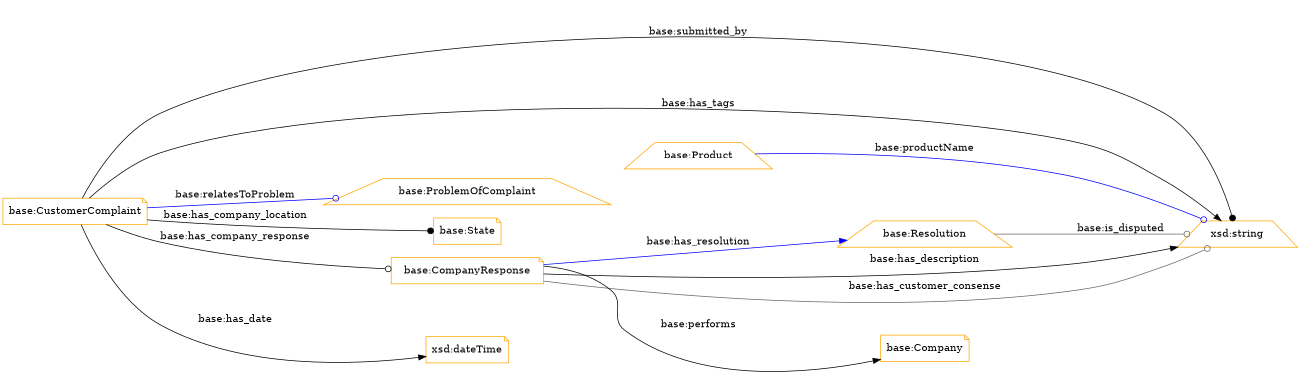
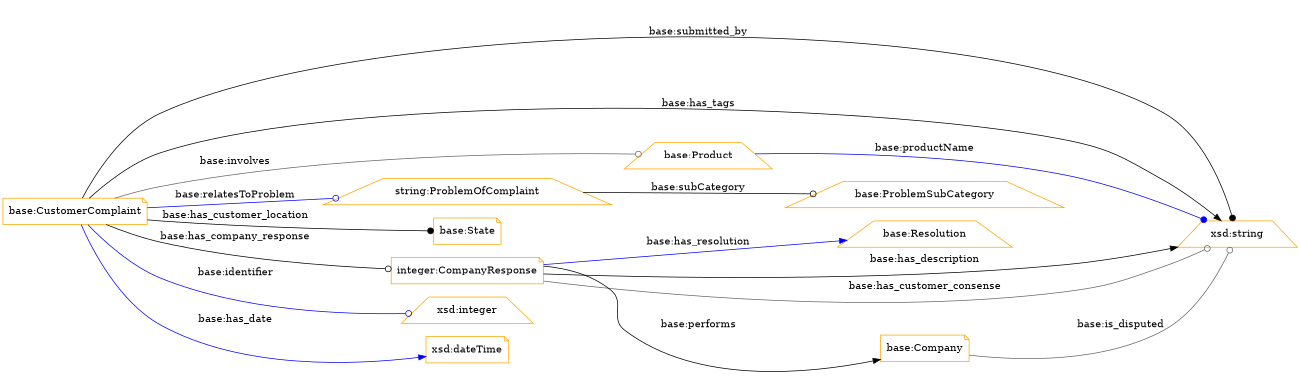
none -> (374, 161)
(982, 163) -> (982, 163)
(467, 192) -> (467, 192)
none -> (925, 195)
(235, 215) -> (235, 215)
(1089, 234) -> (1119, 348)
(467, 271) -> (467, 271)
none -> (467, 310)
(223, 349) -> (223, 349)
